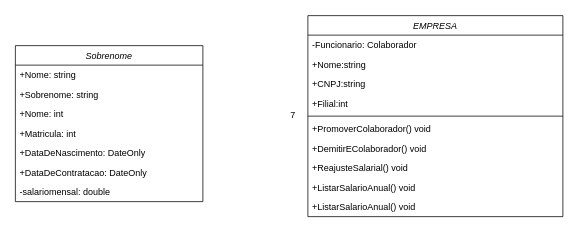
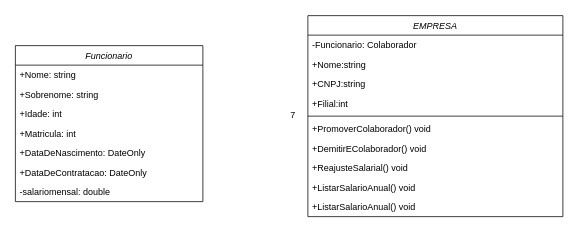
(109, 56) -> (109, 56)
(41, 114) -> (44, 114)
